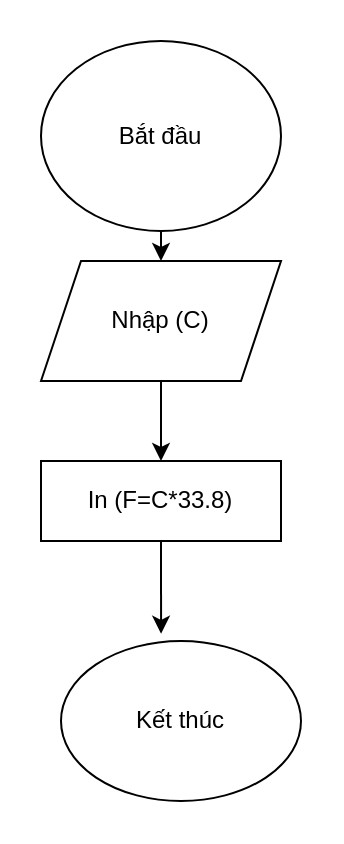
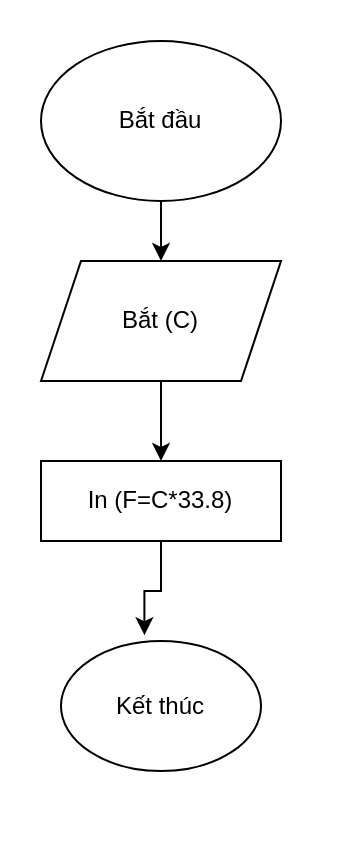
(161, 136) -> (161, 121)
(161, 321) -> (161, 321)
(181, 721) -> (161, 706)
